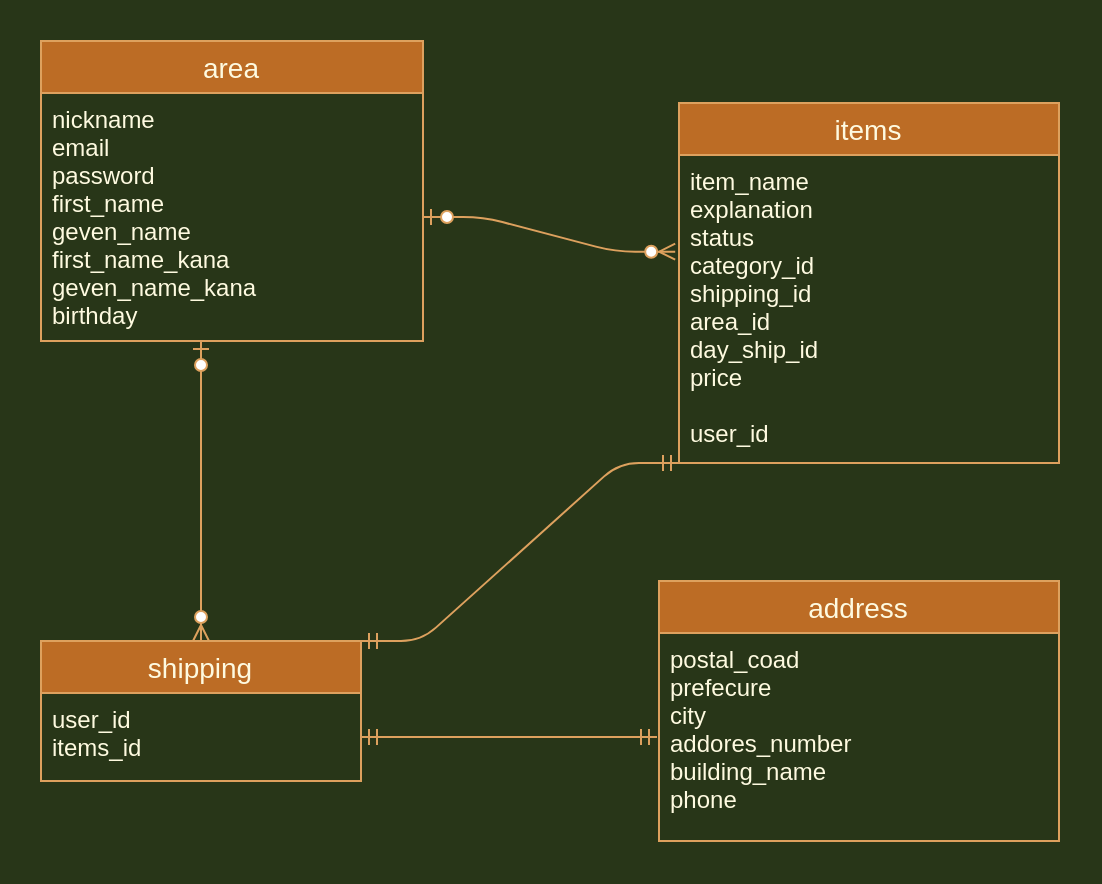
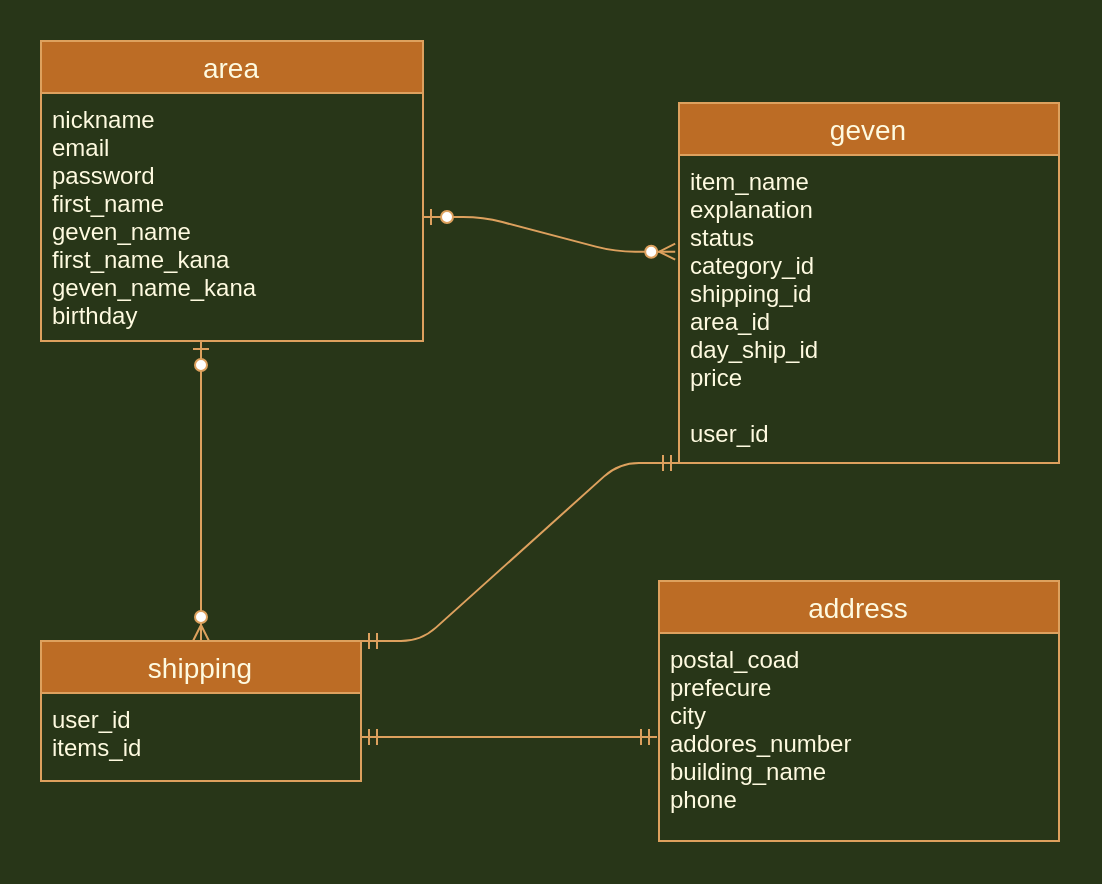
(868, 131) -> (868, 131)
